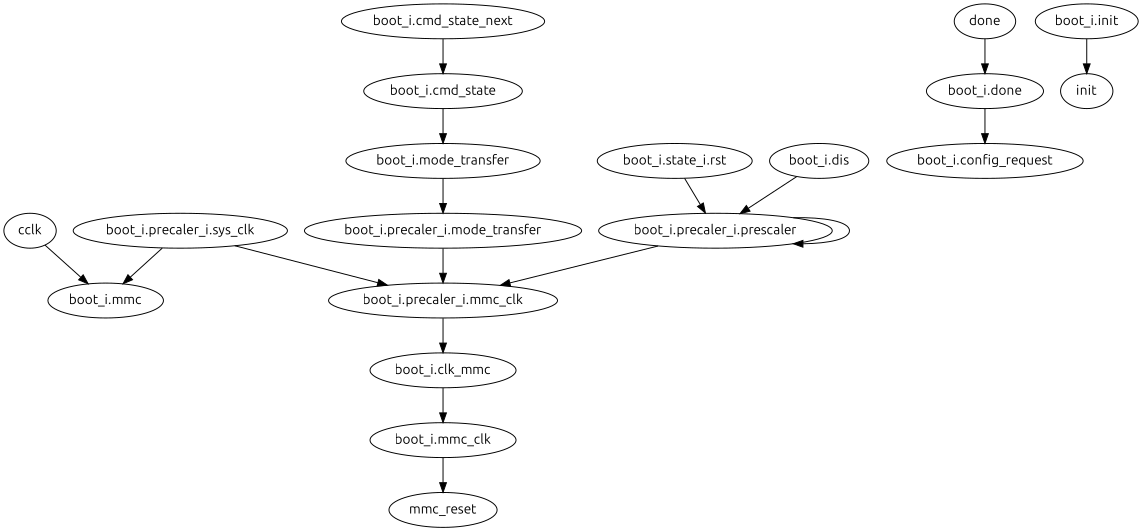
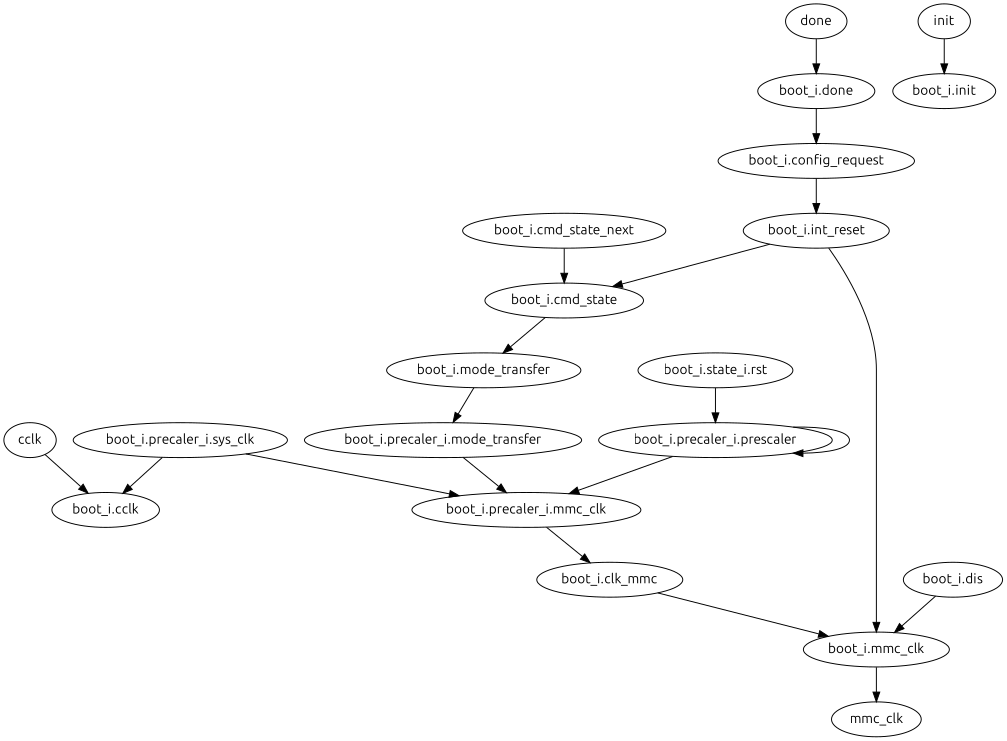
(1087, 51) -> (944, 51)
(773, 192) -> (919, 611)
none -> (816, 231)
(106, 301) -> (106, 510)
(443, 510) -> (876, 719)
